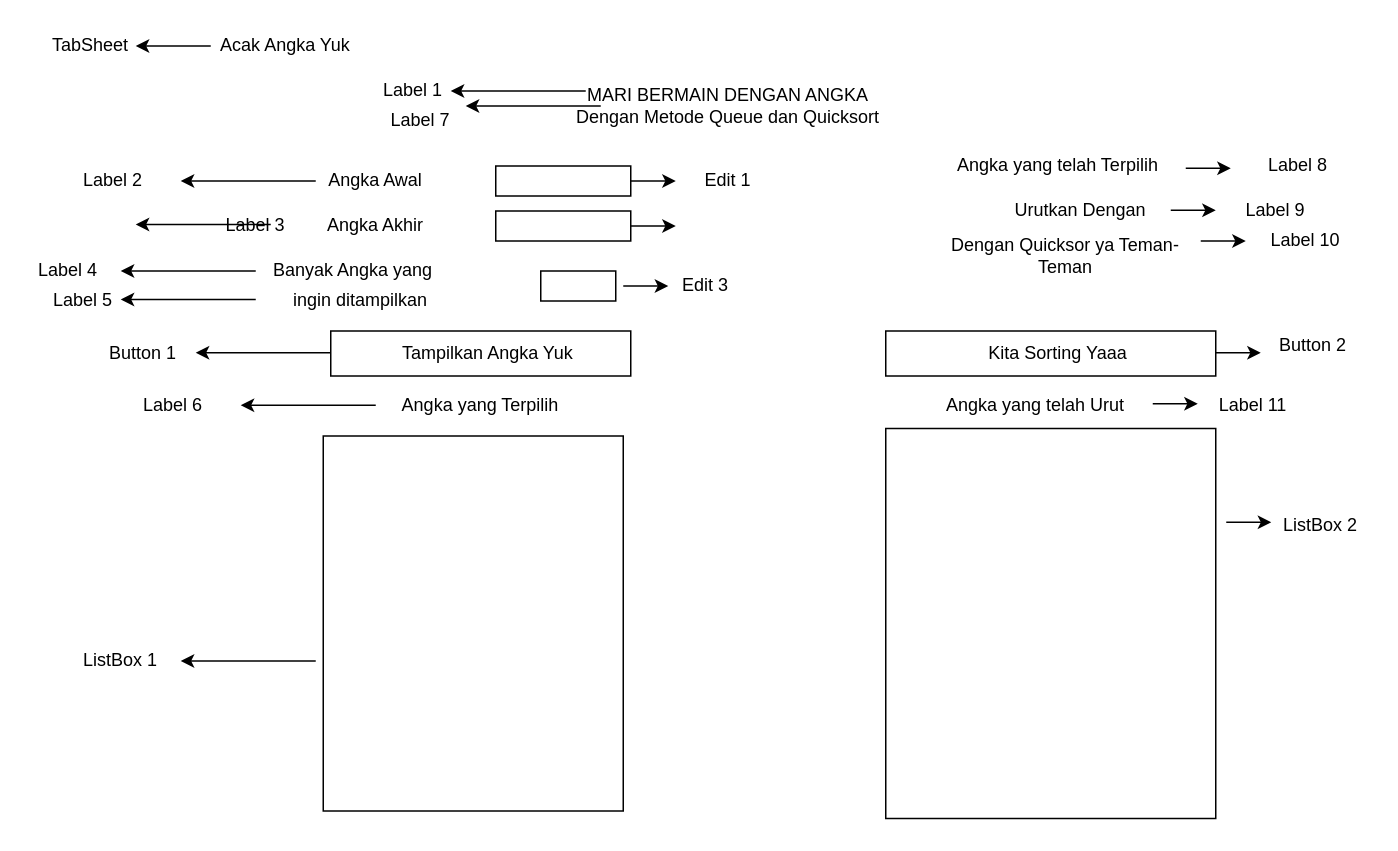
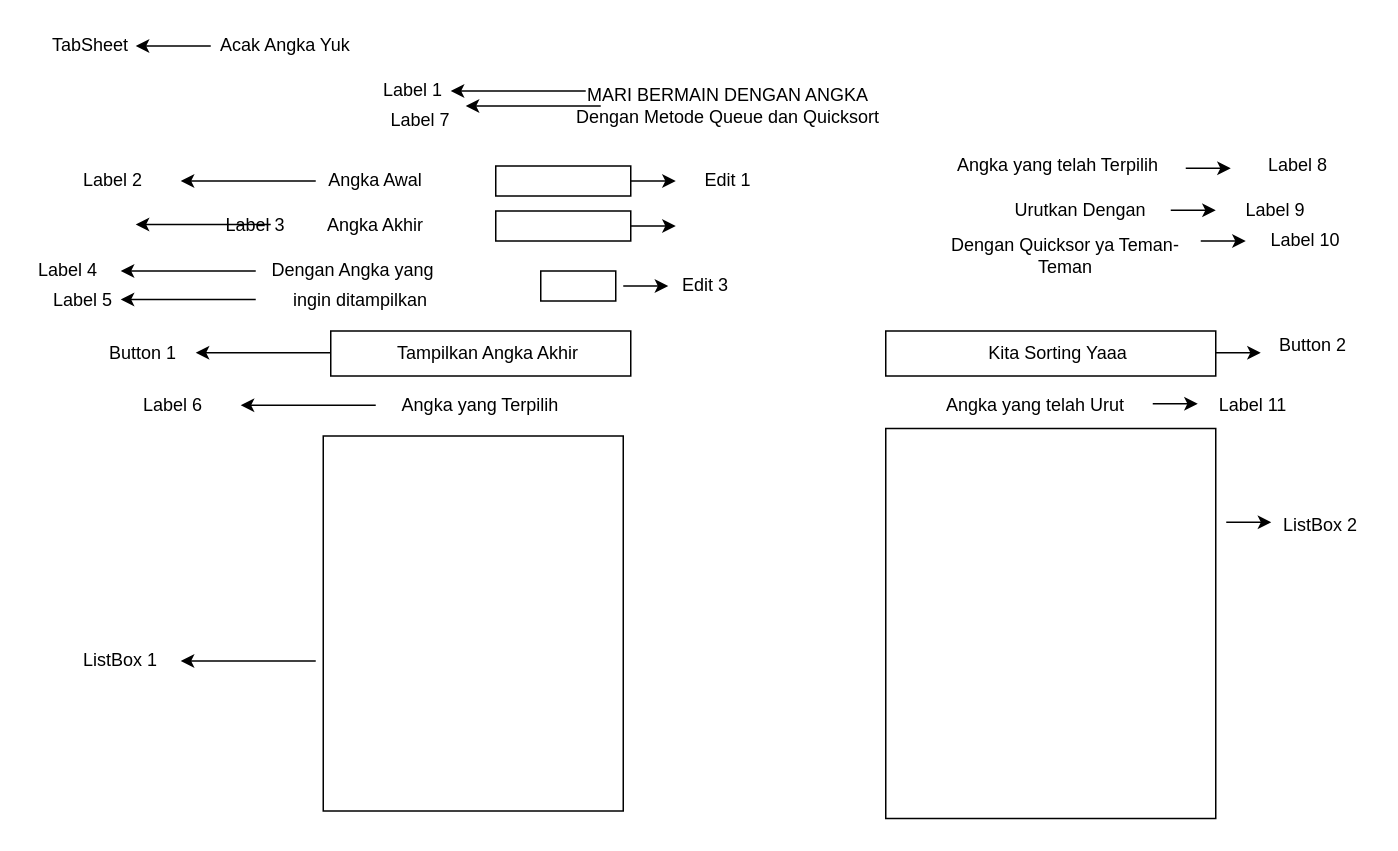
(353, 271) -> (353, 271)
(488, 353) -> (488, 353)
